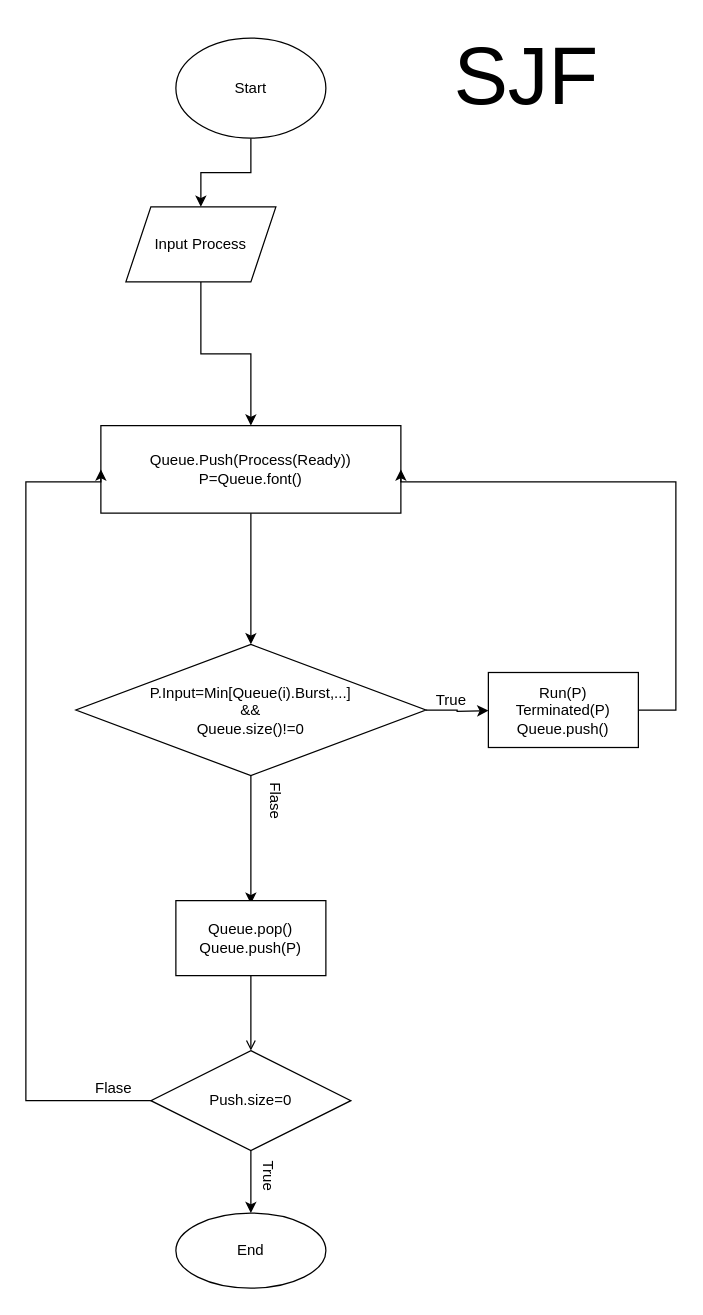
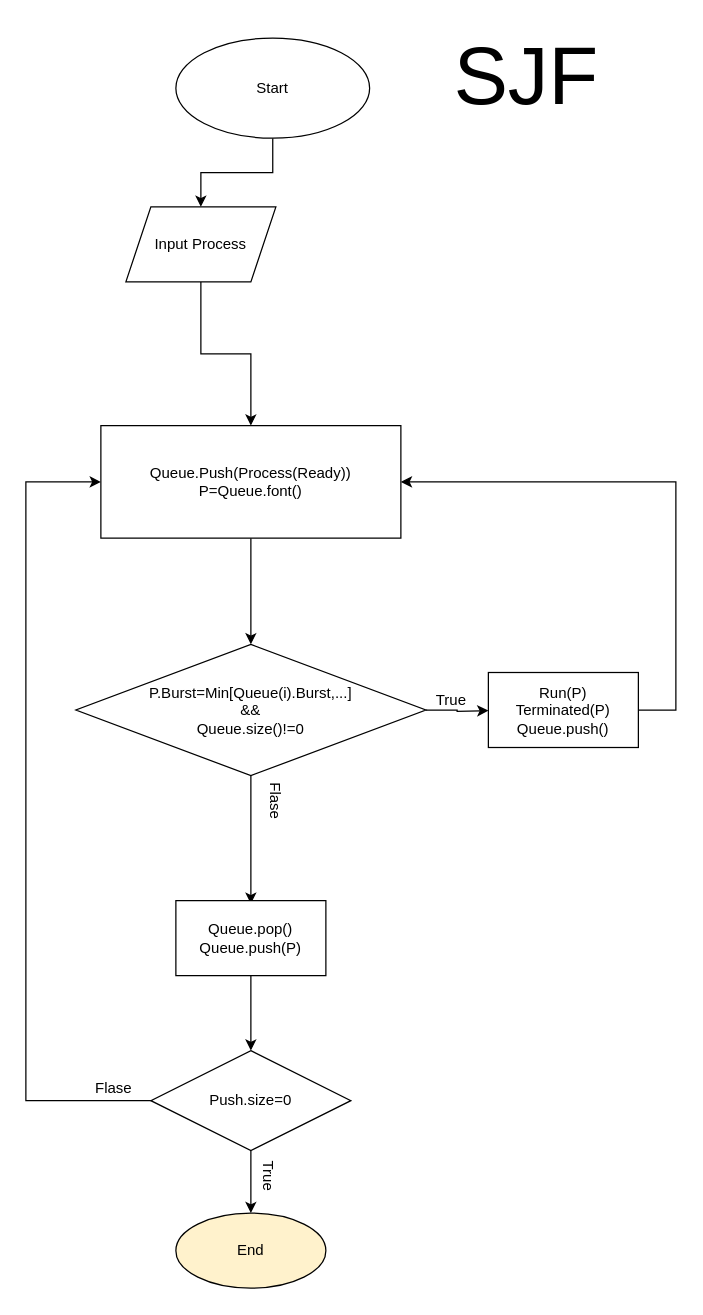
(251, 88) -> (273, 88)
(251, 469) -> (251, 482)
(251, 711) -> (251, 711)
(251, 1042) -> (251, 1041)
(251, 1251) -> (251, 1251)
